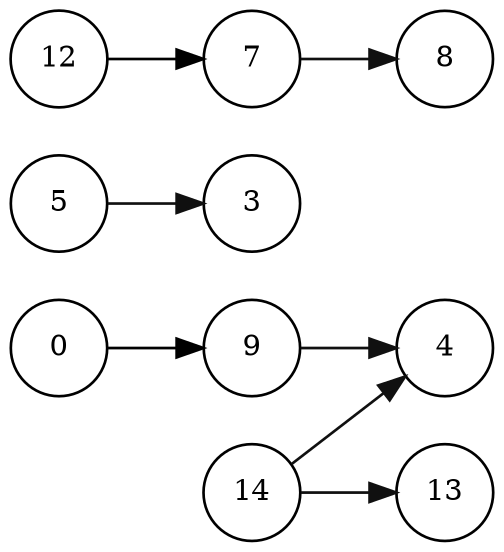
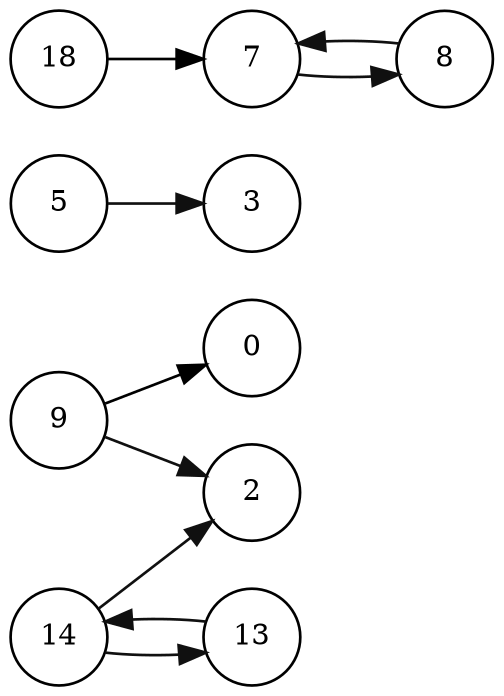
none -> (362, 41)
(59, 59) -> (59, 59)
(142, 348) -> (143, 389)
(445, 348) -> (252, 493)
none -> (169, 619)
